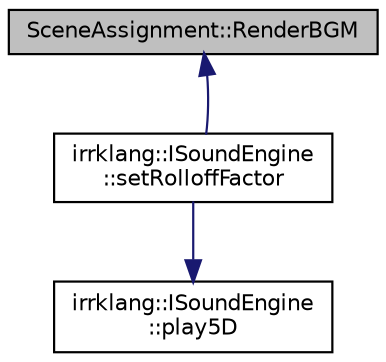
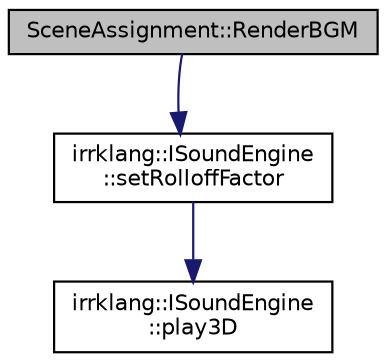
(208, 105) -> (179, 82)
(193, 317) -> (193, 317)
